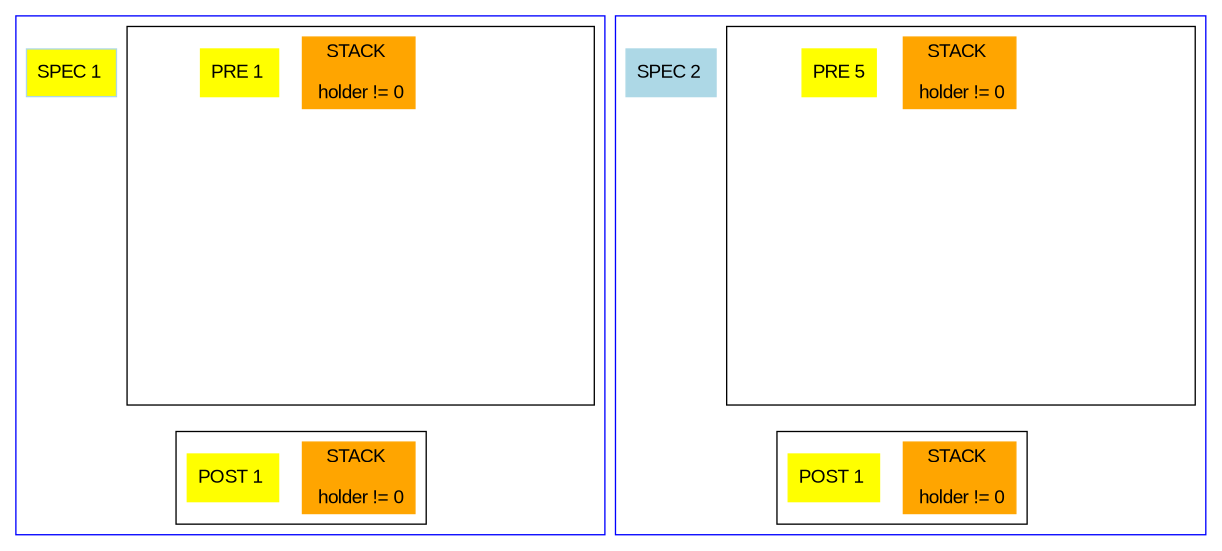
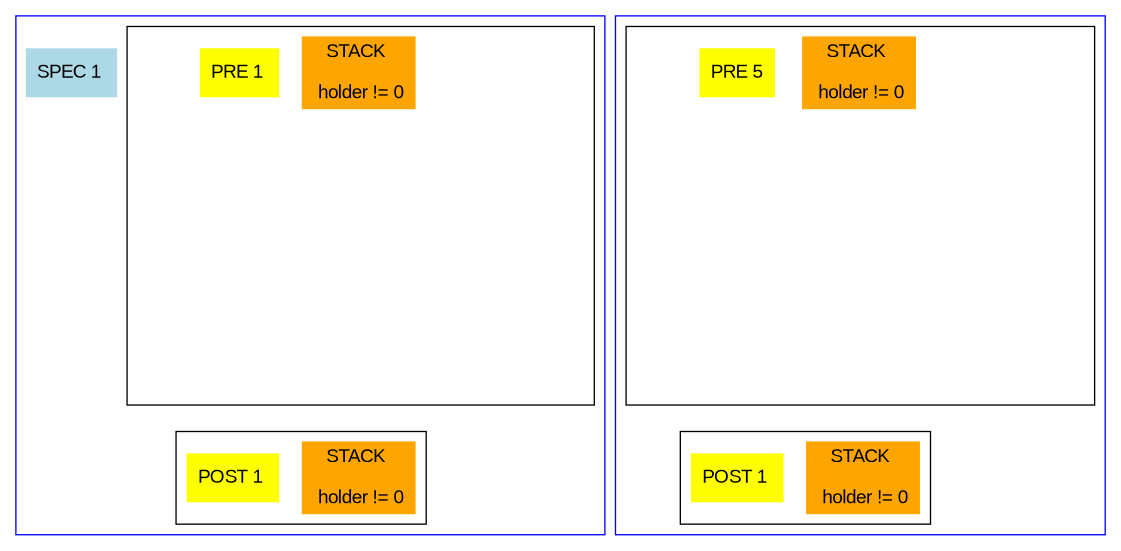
(71, 73) -> (71, 73)
(671, 73) -> none
